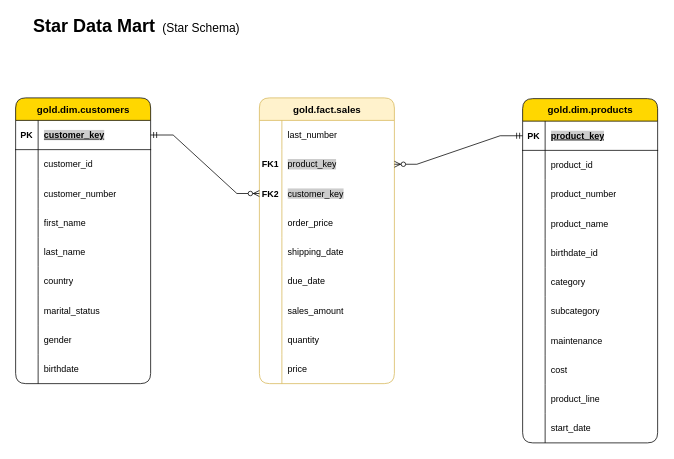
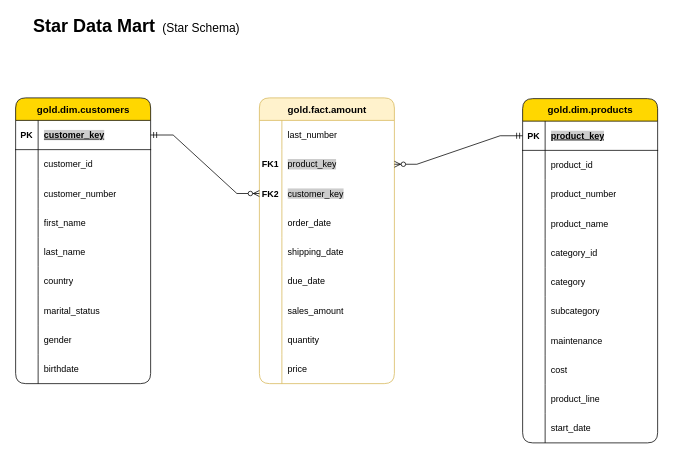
(327, 109) -> (327, 109)
(314, 223) -> (313, 223)
(579, 253) -> (577, 253)
